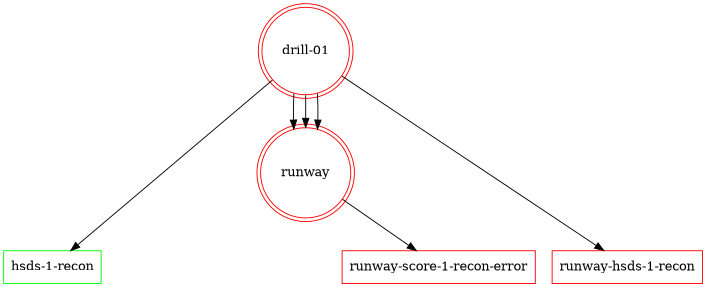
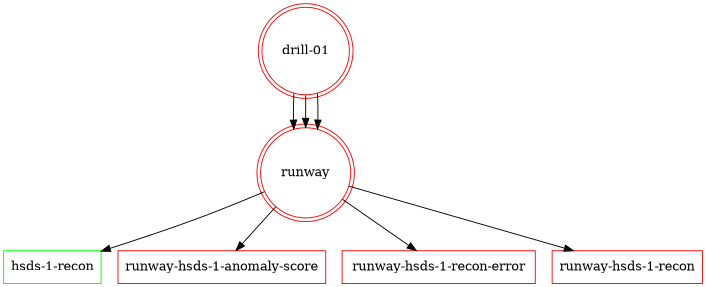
(469, 161) -> (457, 217)
(175, 162) -> (188, 222)
none -> (222, 267)
(439, 267) -> (439, 267)
